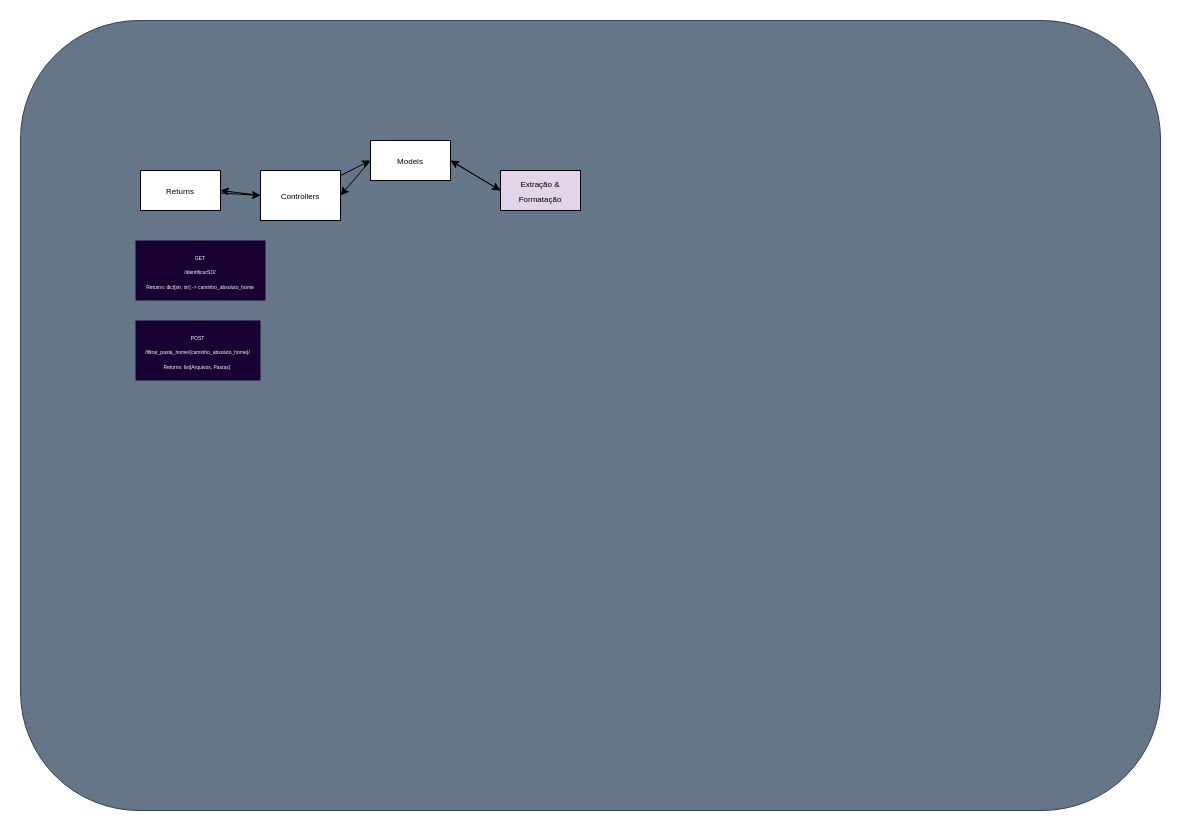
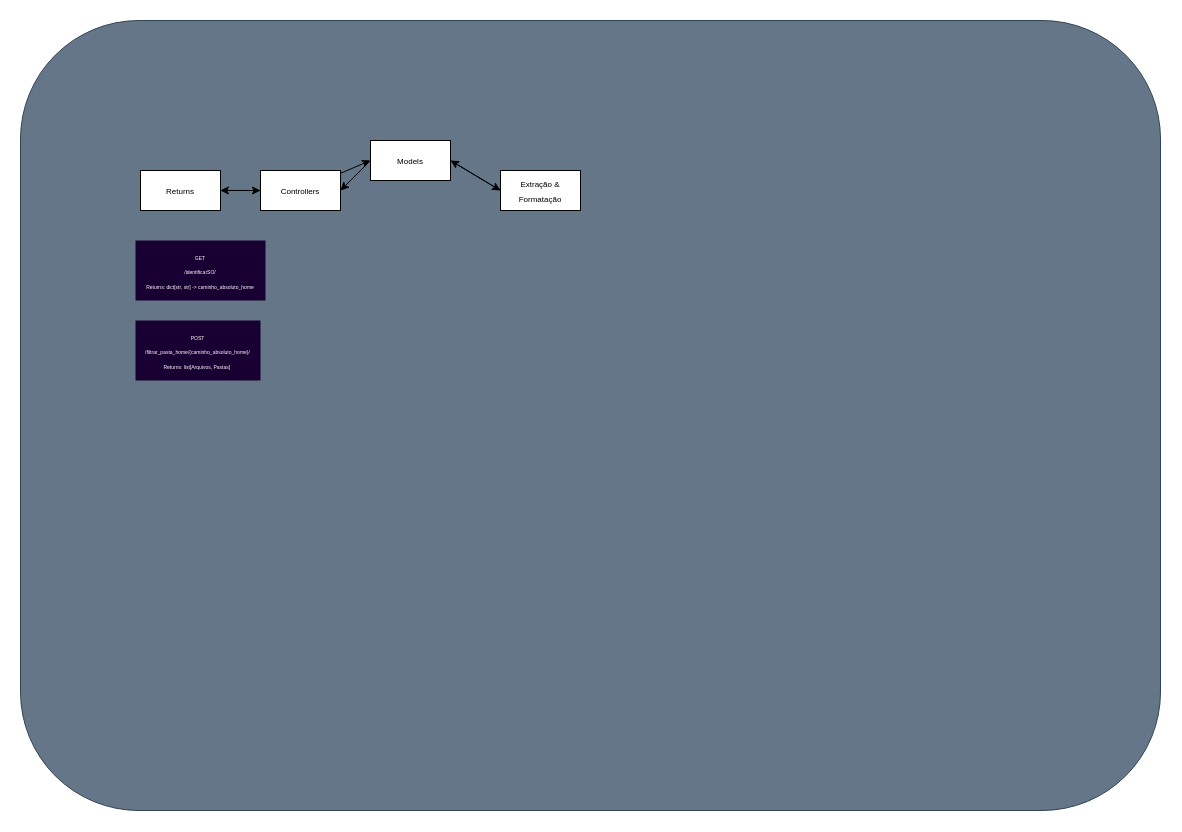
(541, 191) -> (541, 191)
(301, 196) -> (301, 191)
